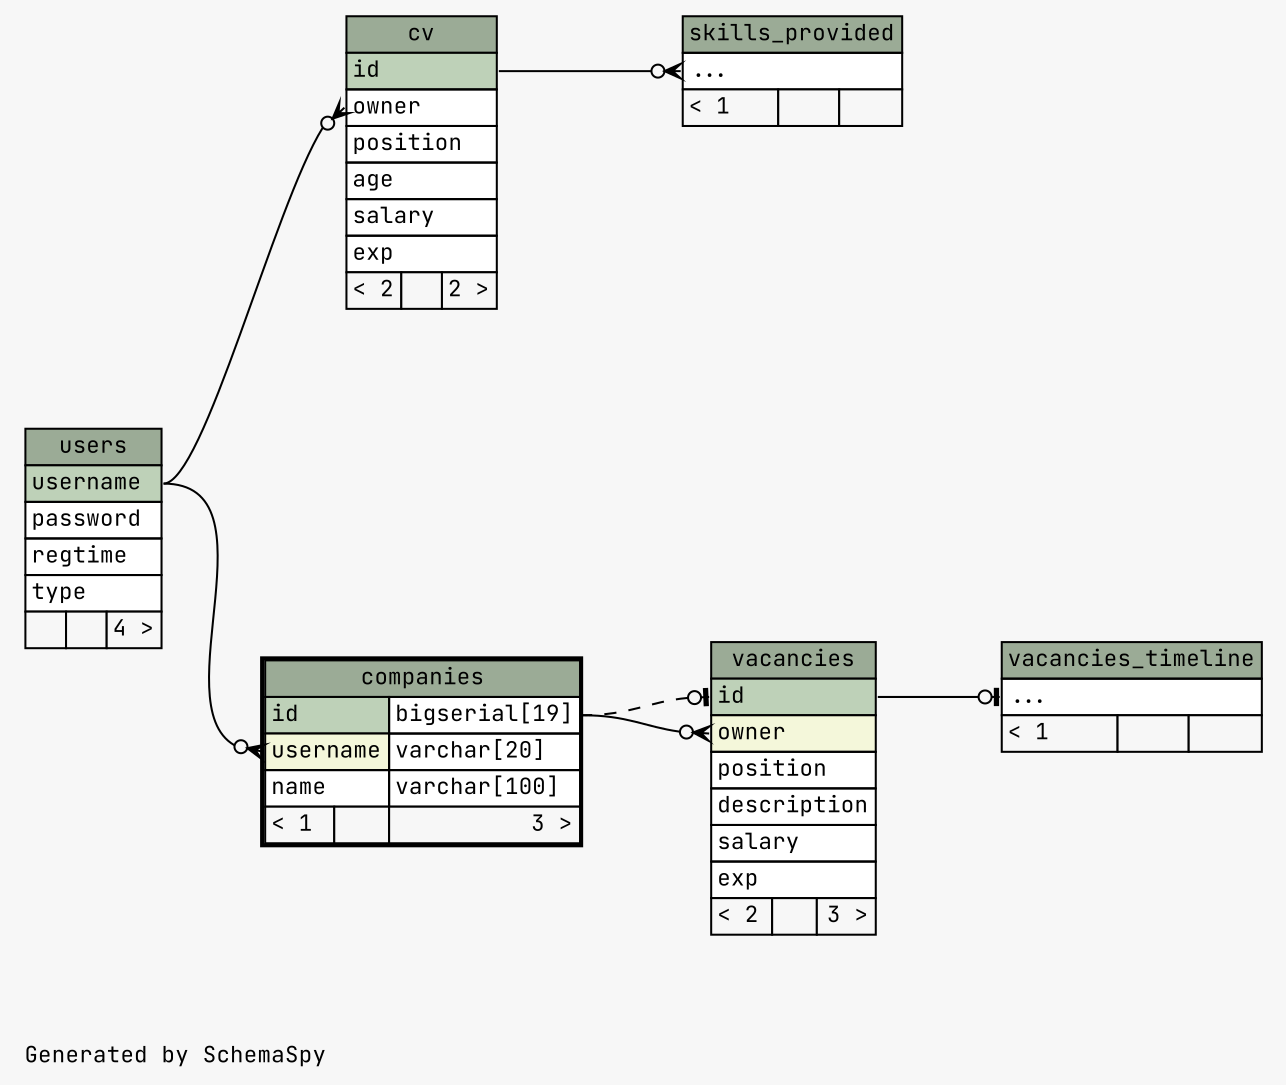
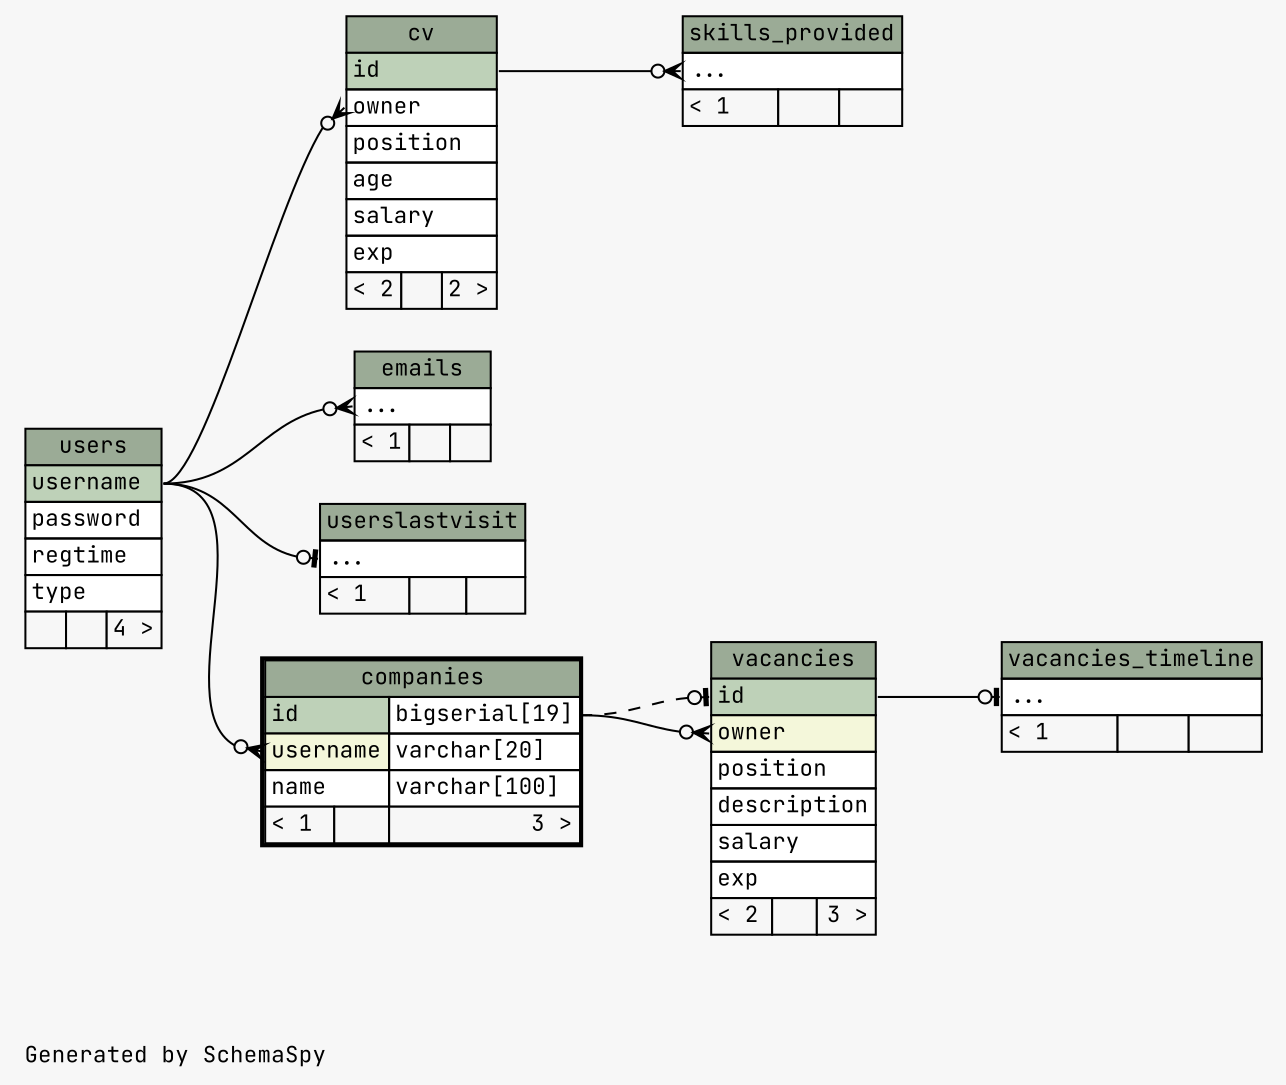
none -> (422, 406)
none -> (422, 559)
